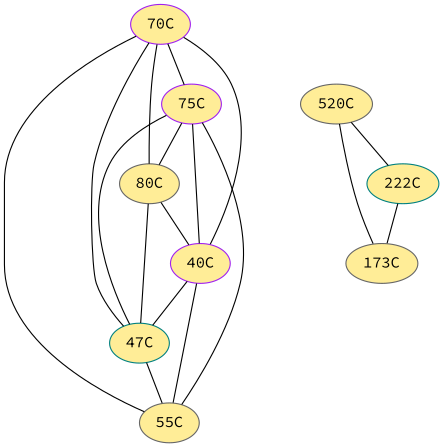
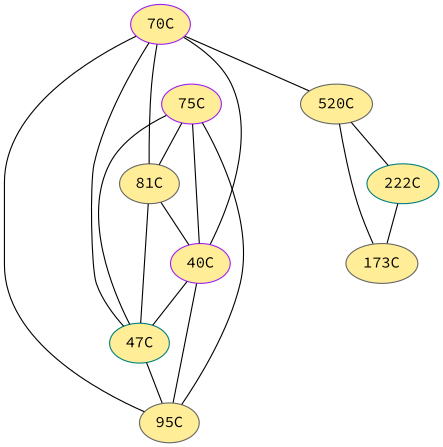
(176, 64) -> (247, 64)
(149, 184) -> (149, 184)
(169, 423) -> (169, 423)
